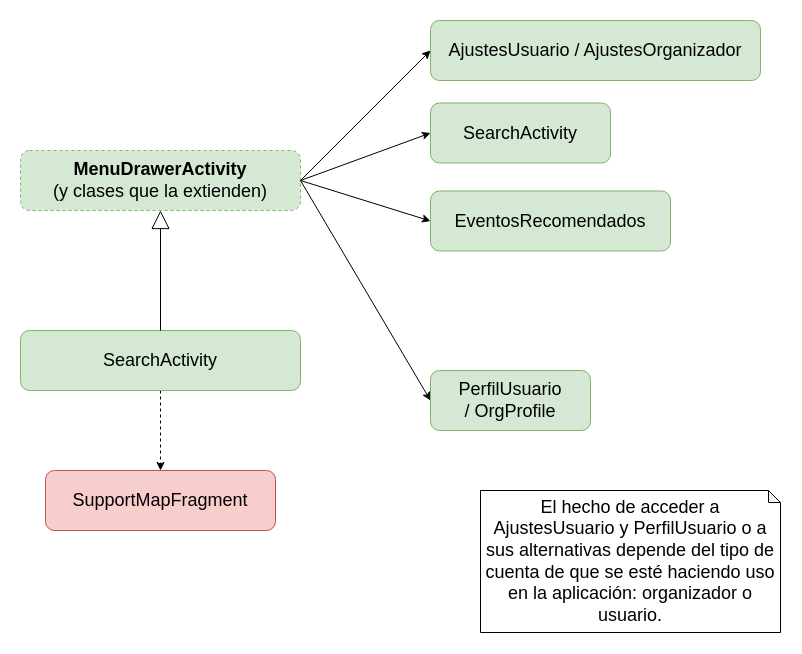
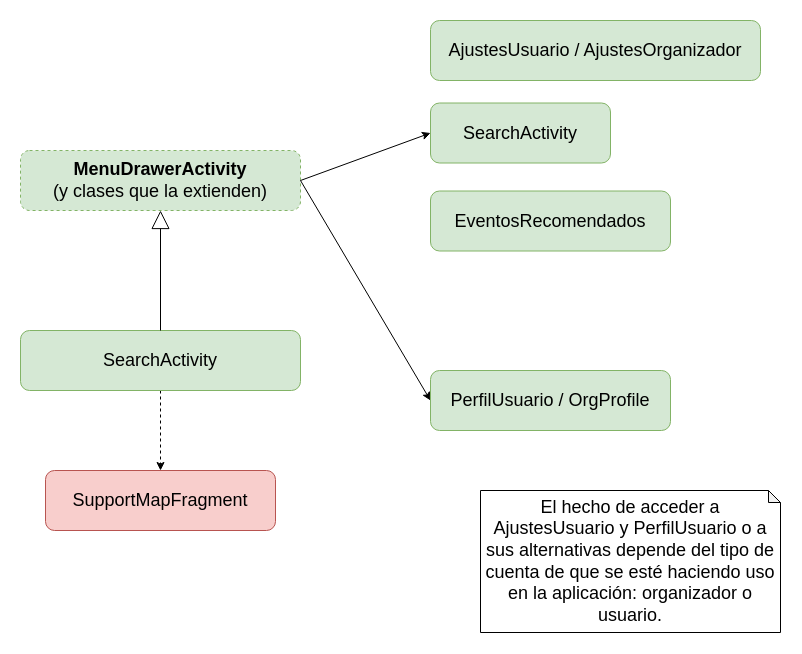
(365, 116) -> none
(364, 200) -> none
(511, 401) -> (551, 401)
